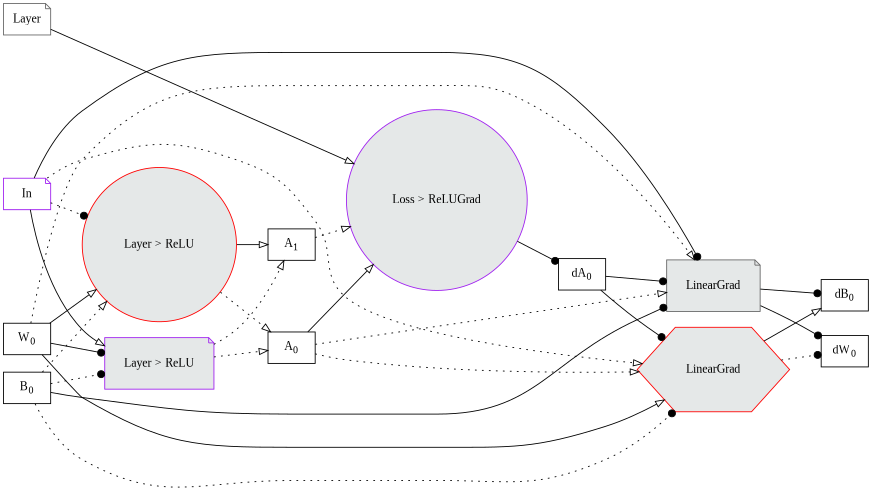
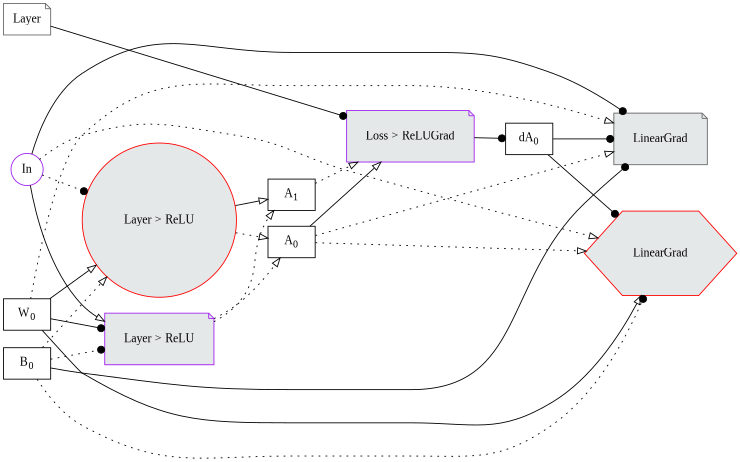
(206, 98) -> (195, 71)
(27, 194) -> (27, 169)
(437, 200) -> (410, 136)
(845, 295) -> none
(845, 351) -> none
